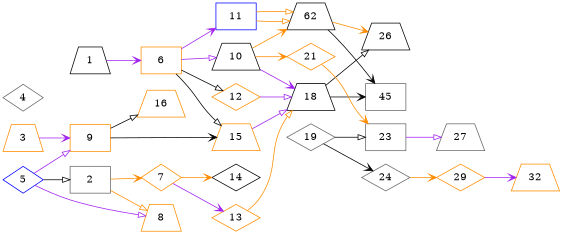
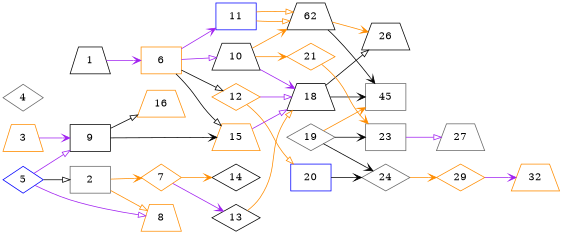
none -> (341, 121)
(346, 137) -> (346, 137)
(90, 138) -> (90, 138)
none -> (311, 178)
(236, 218) -> (236, 218)
